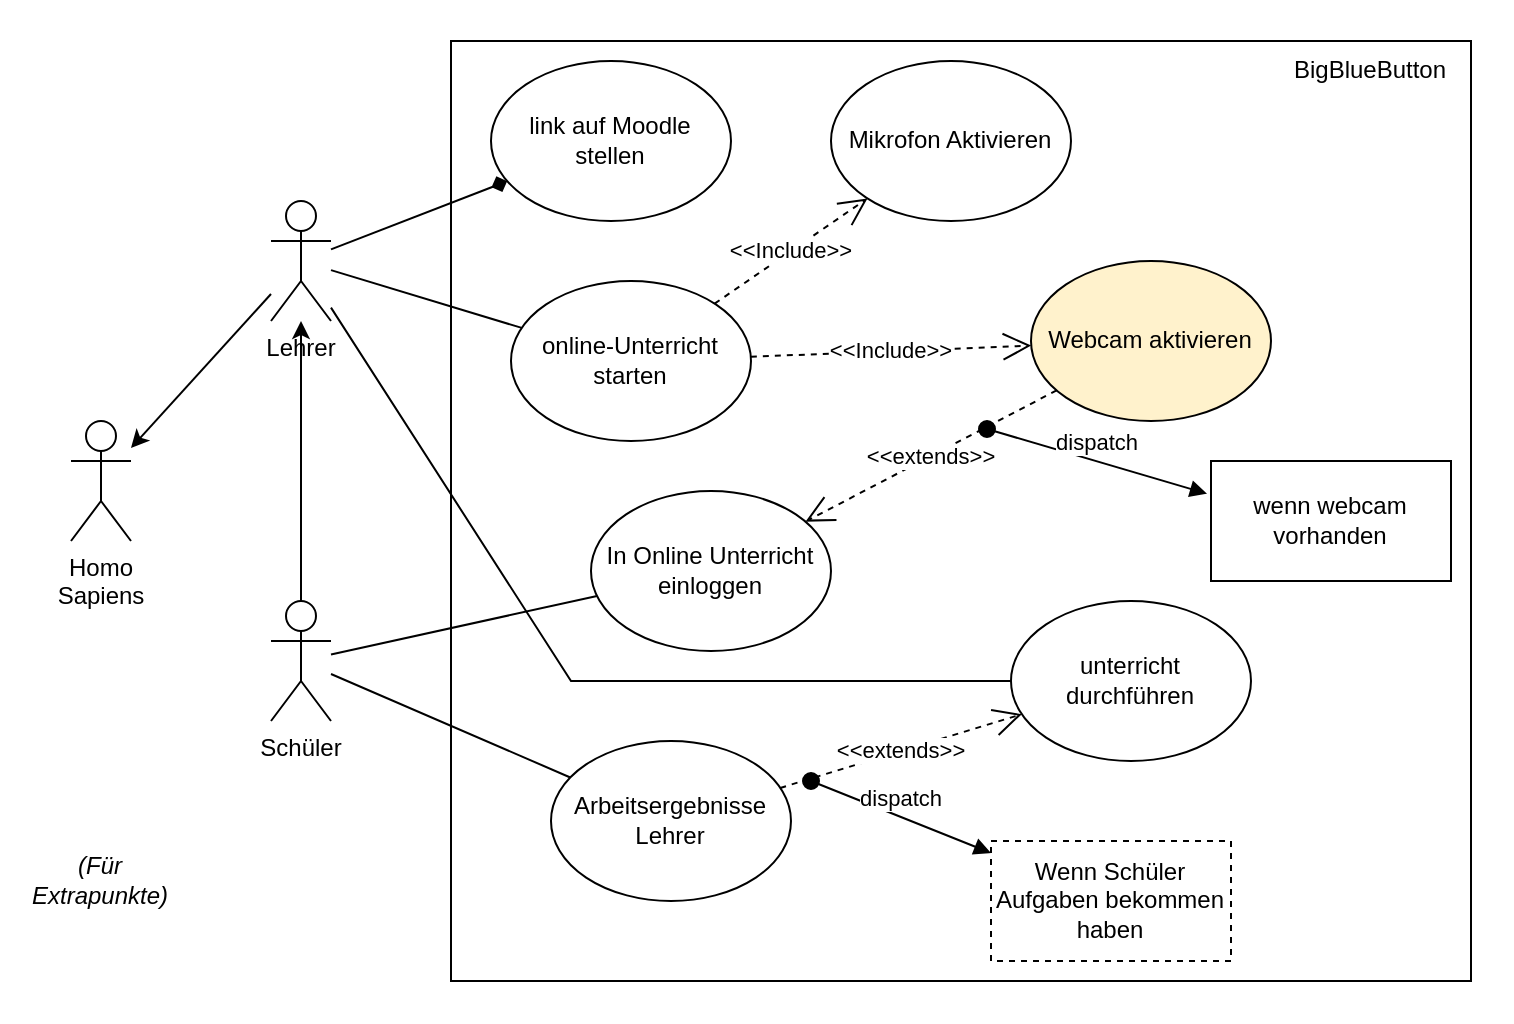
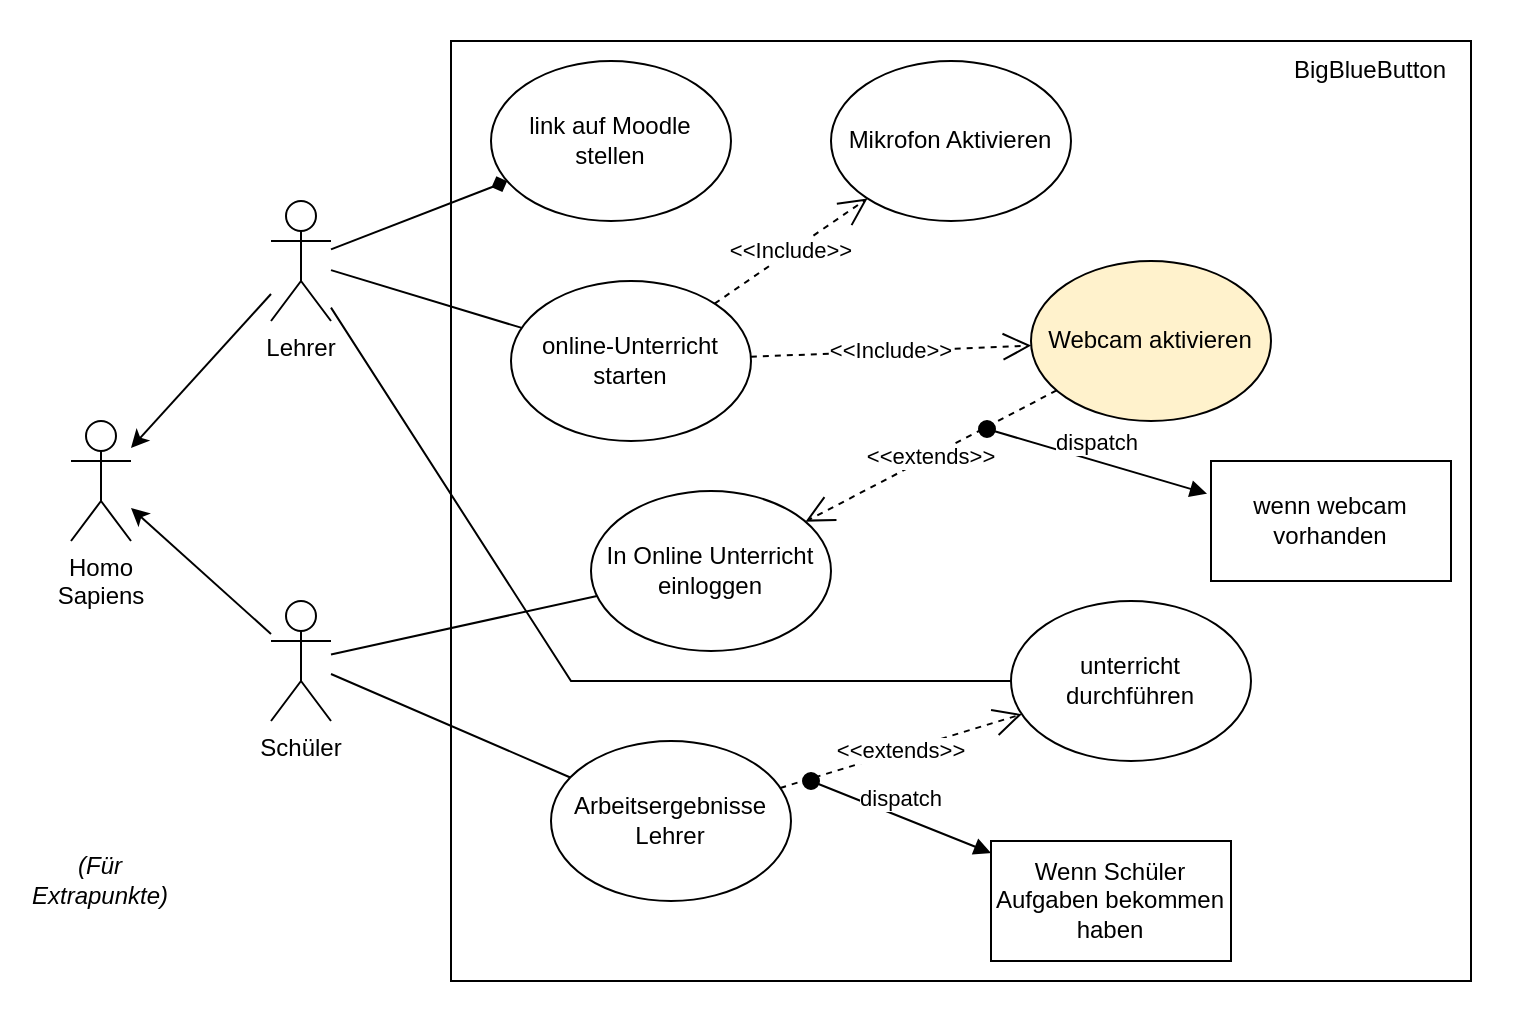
(301, 468) -> (206, 576)
(1111, 901) -> (1111, 901)
